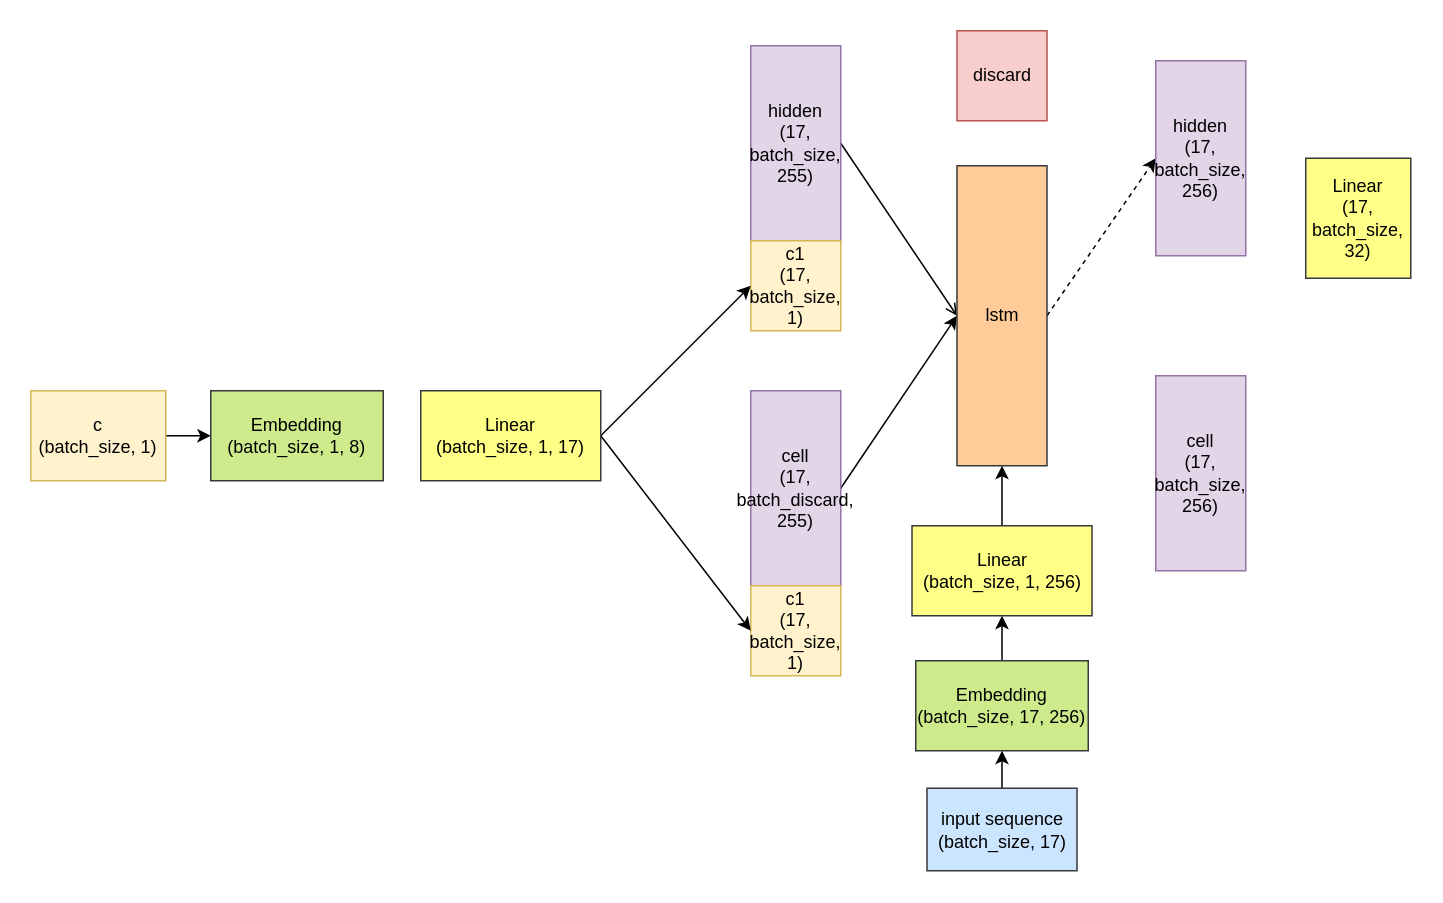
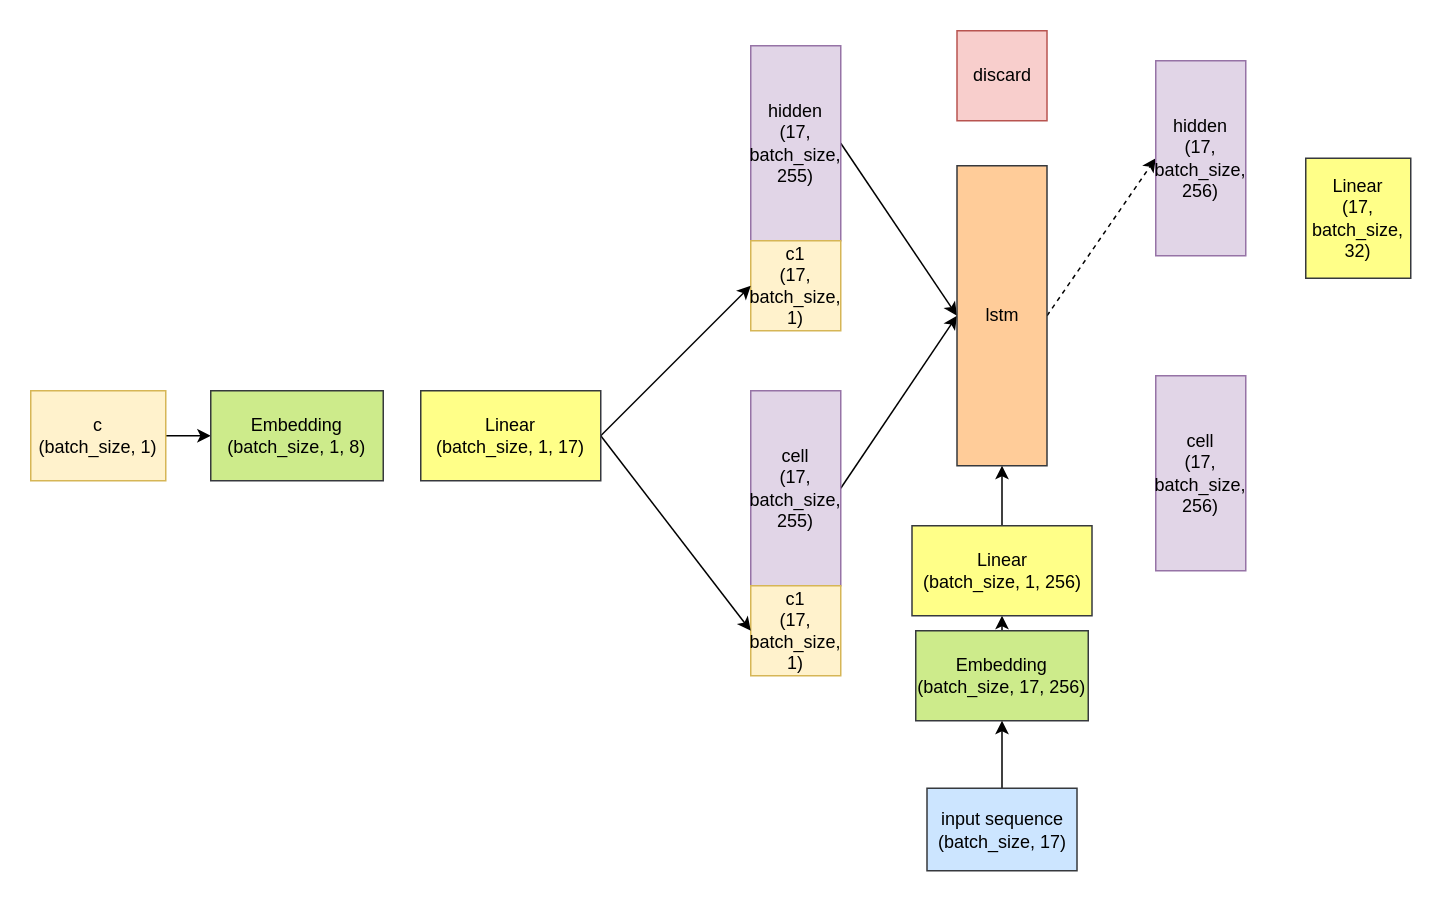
(952, 308) -> (951, 306)
(796, 488) -> (796, 488)
(1002, 706) -> (1002, 676)
